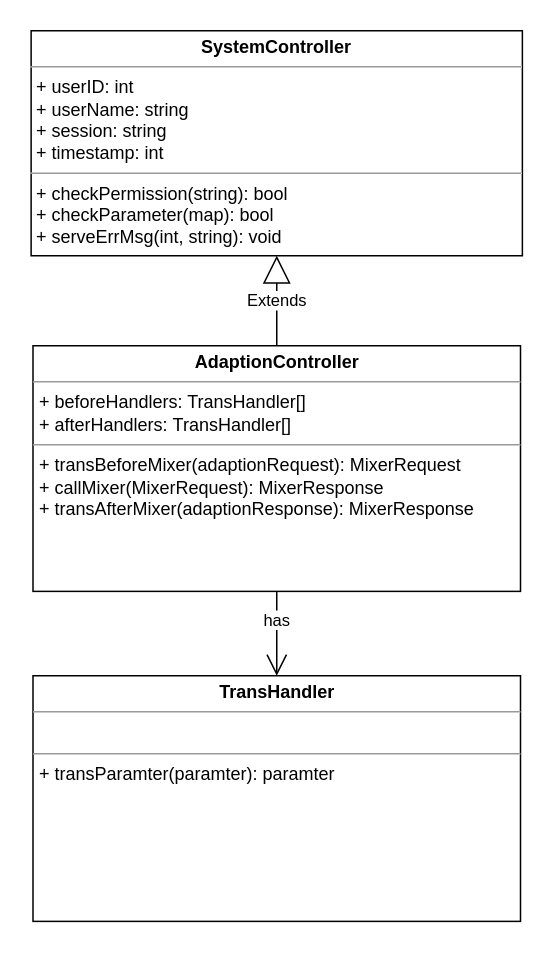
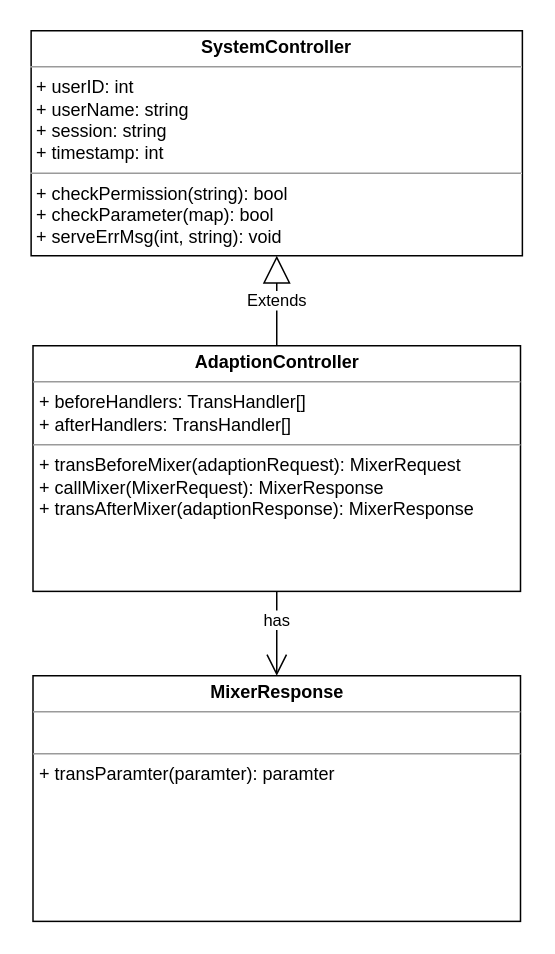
(203, 697) -> (203, 697)
